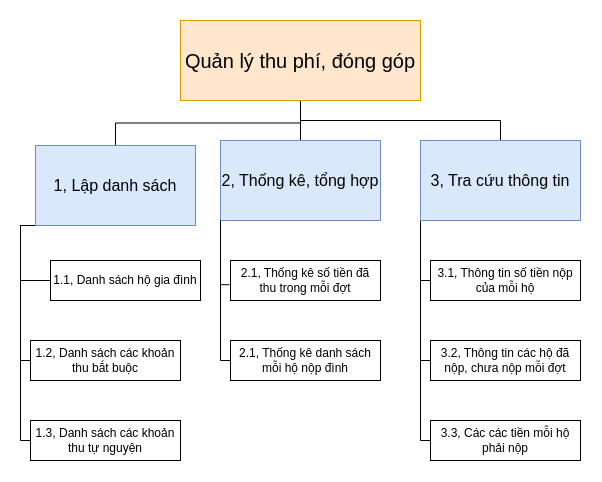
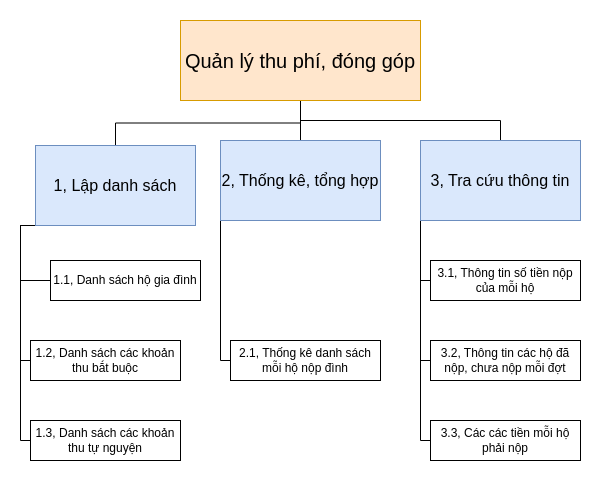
(306, 281) -> none
(226, 285) -> none
